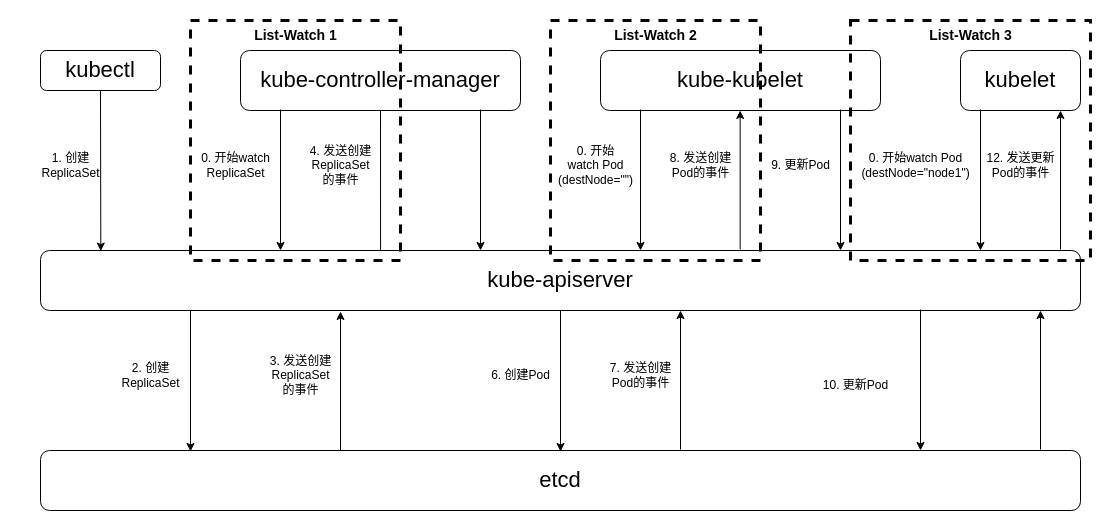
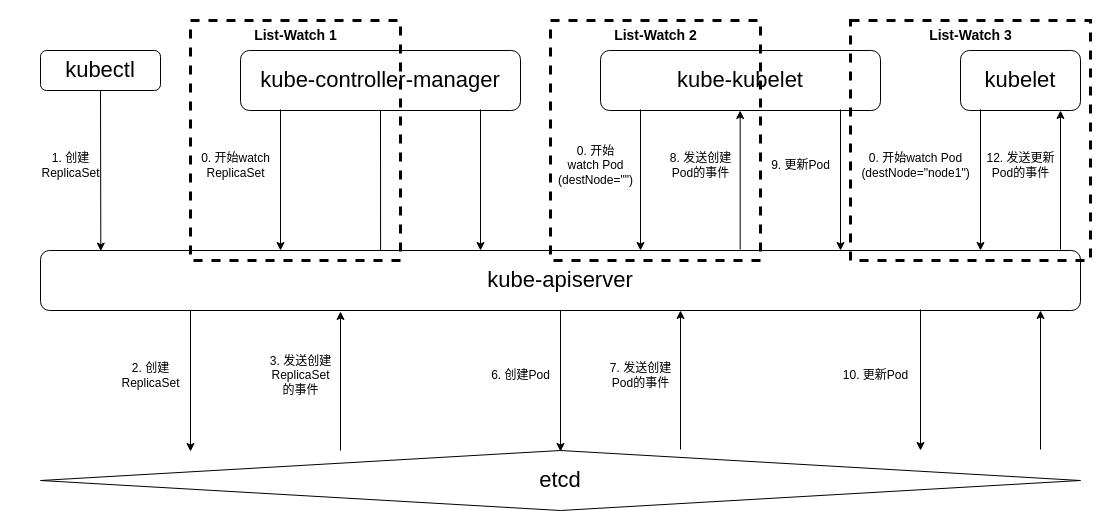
(341, 166) -> none
(856, 386) -> (876, 376)
(561, 481) -> (561, 481)
